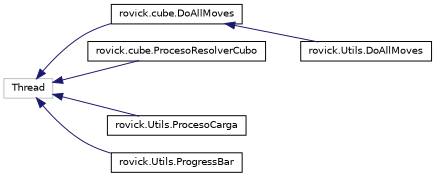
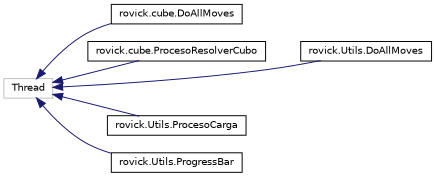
(276, 34) -> (192, 78)
